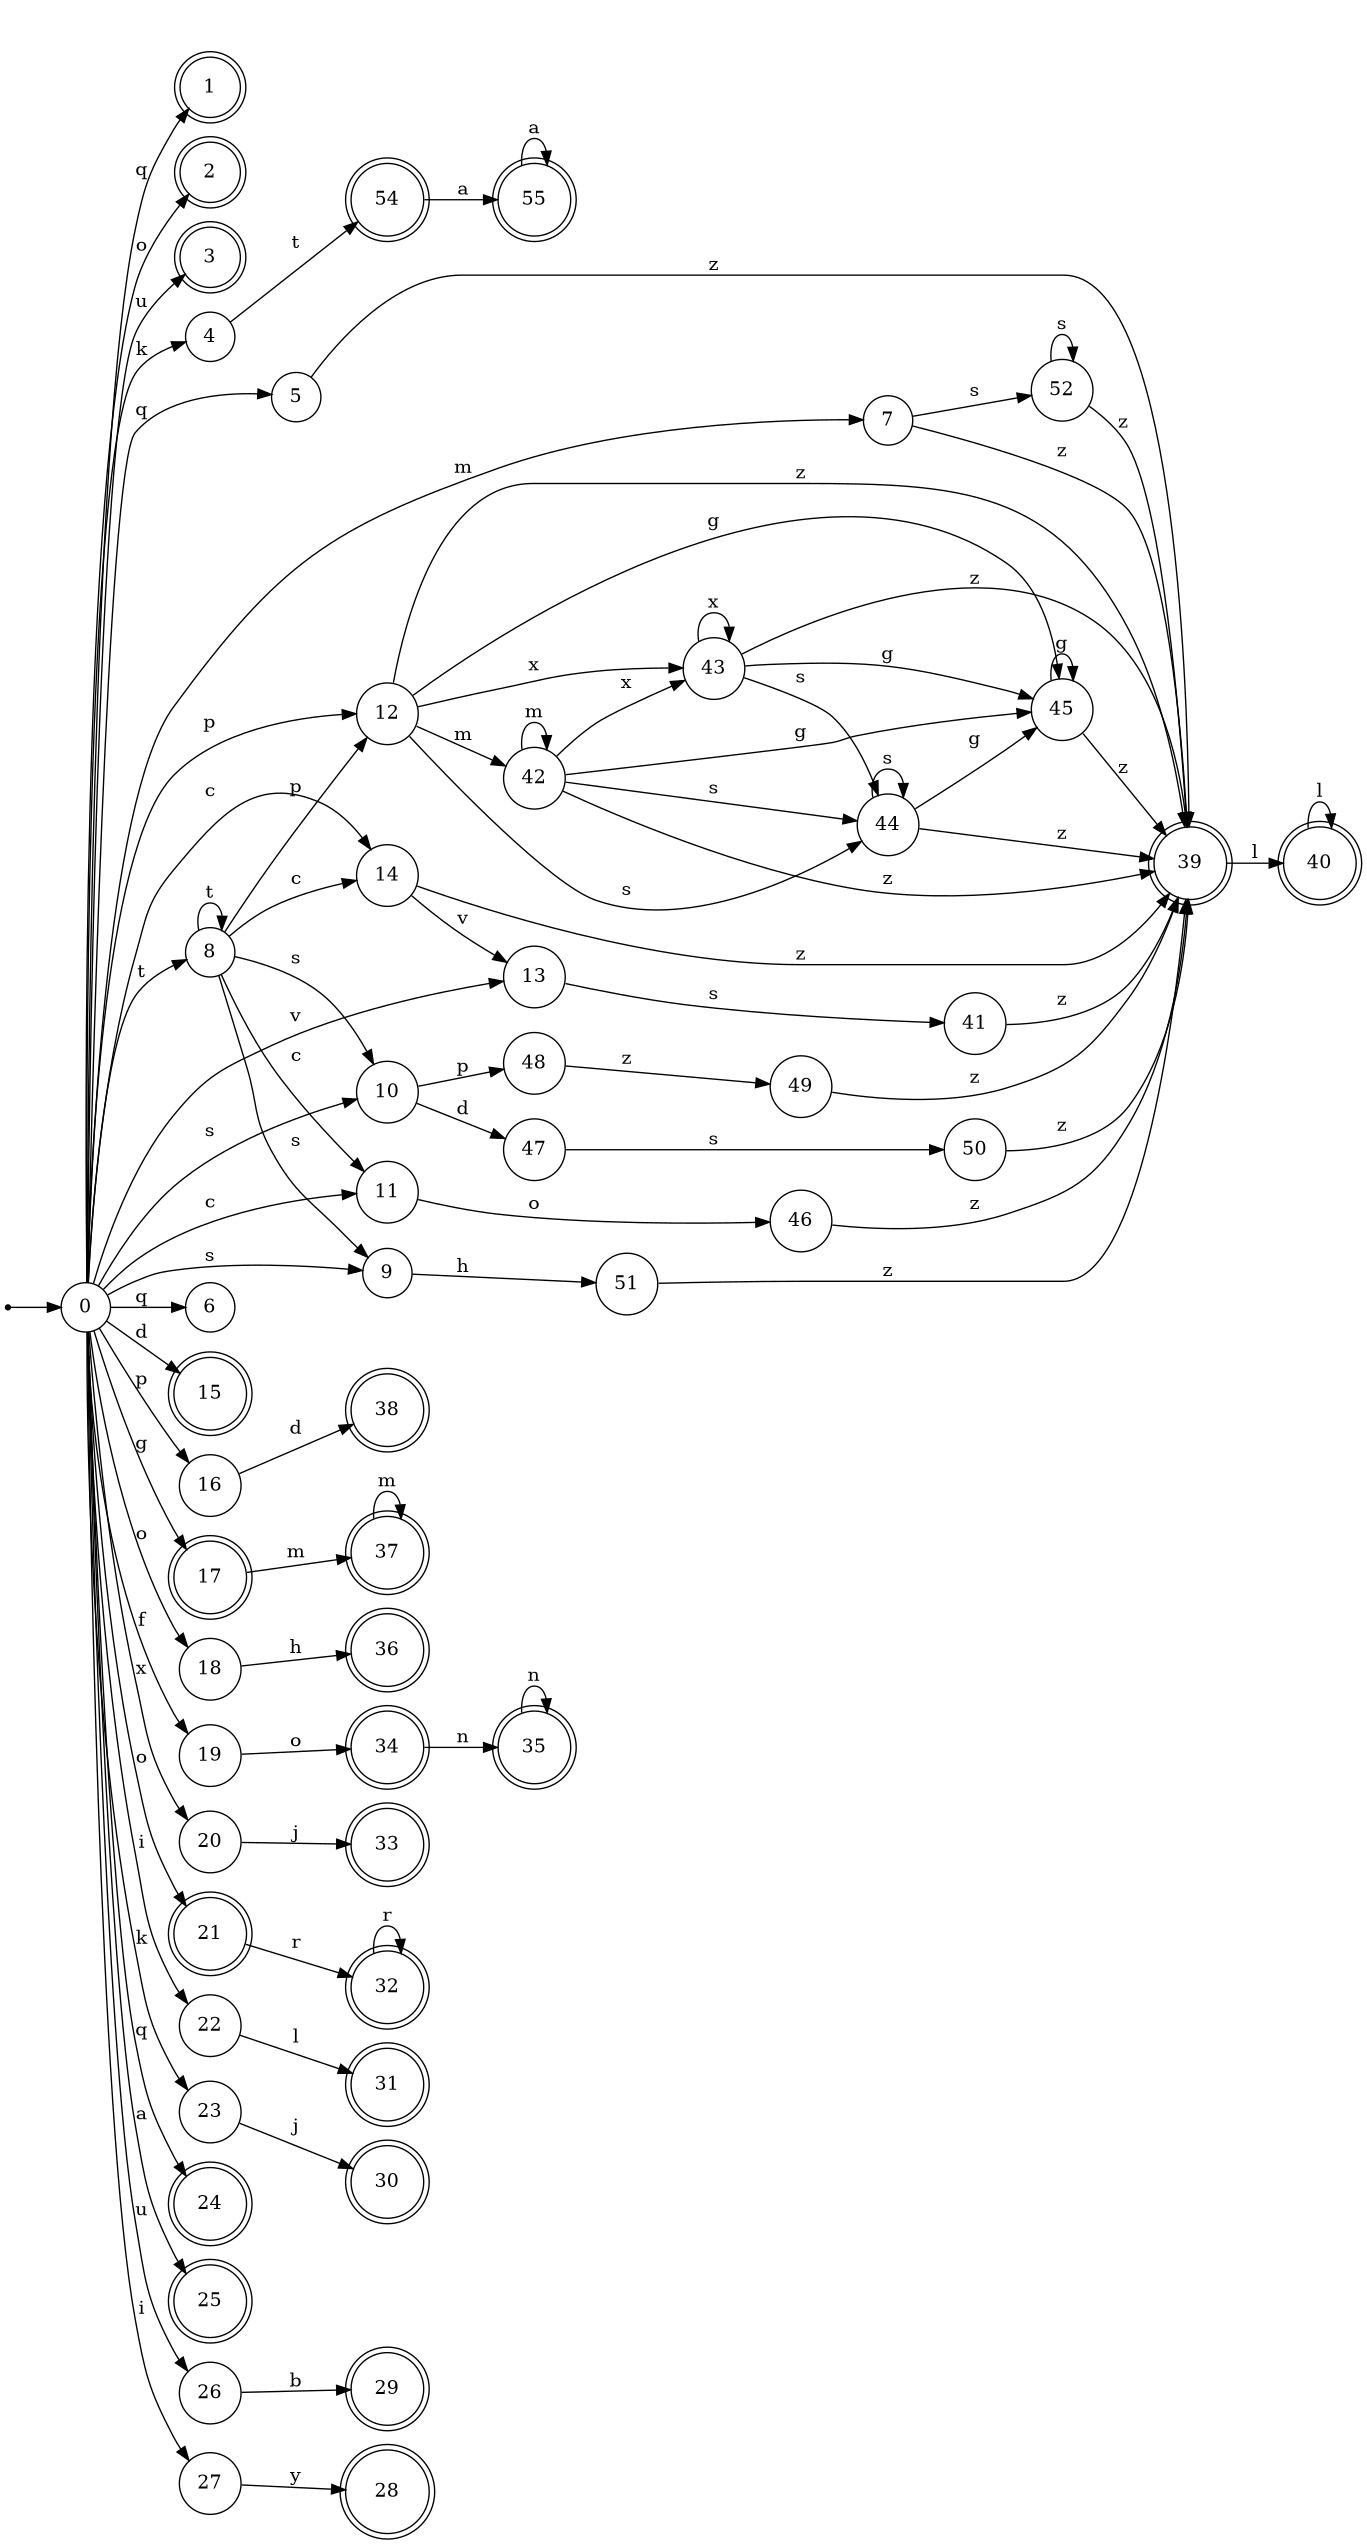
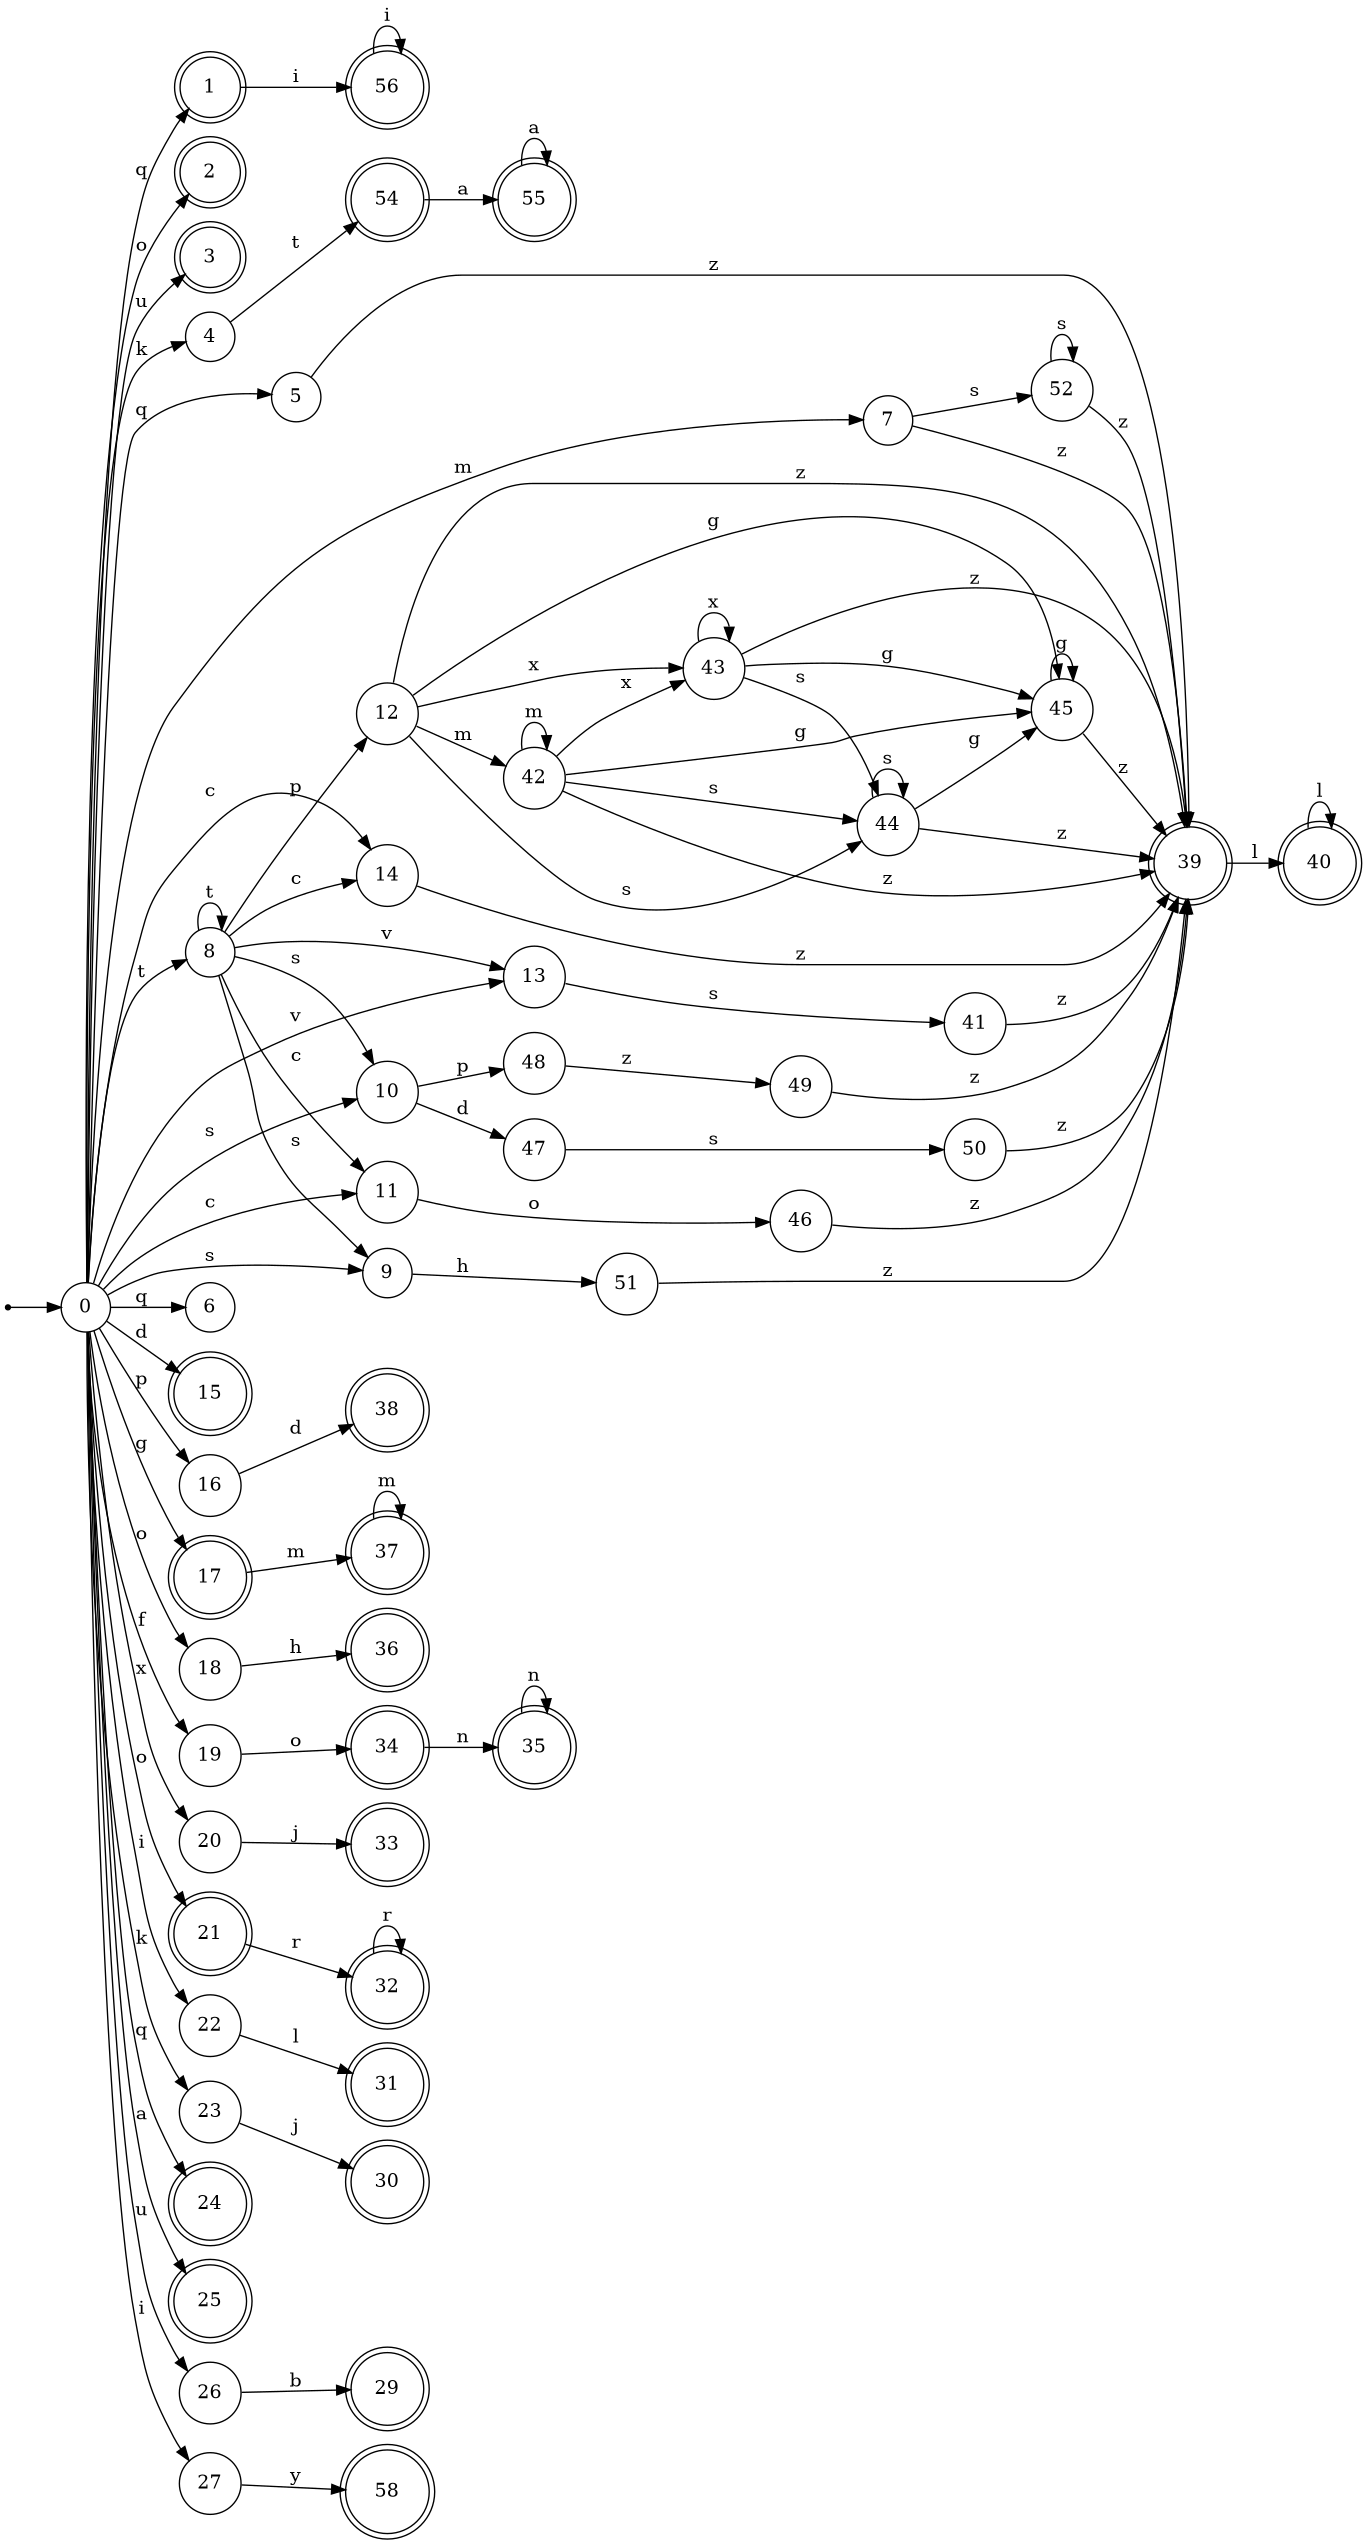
none -> (387, 87)
(133, 864) -> none
(452, 927) -> (363, 944)
(387, 2492) -> (387, 2492)
